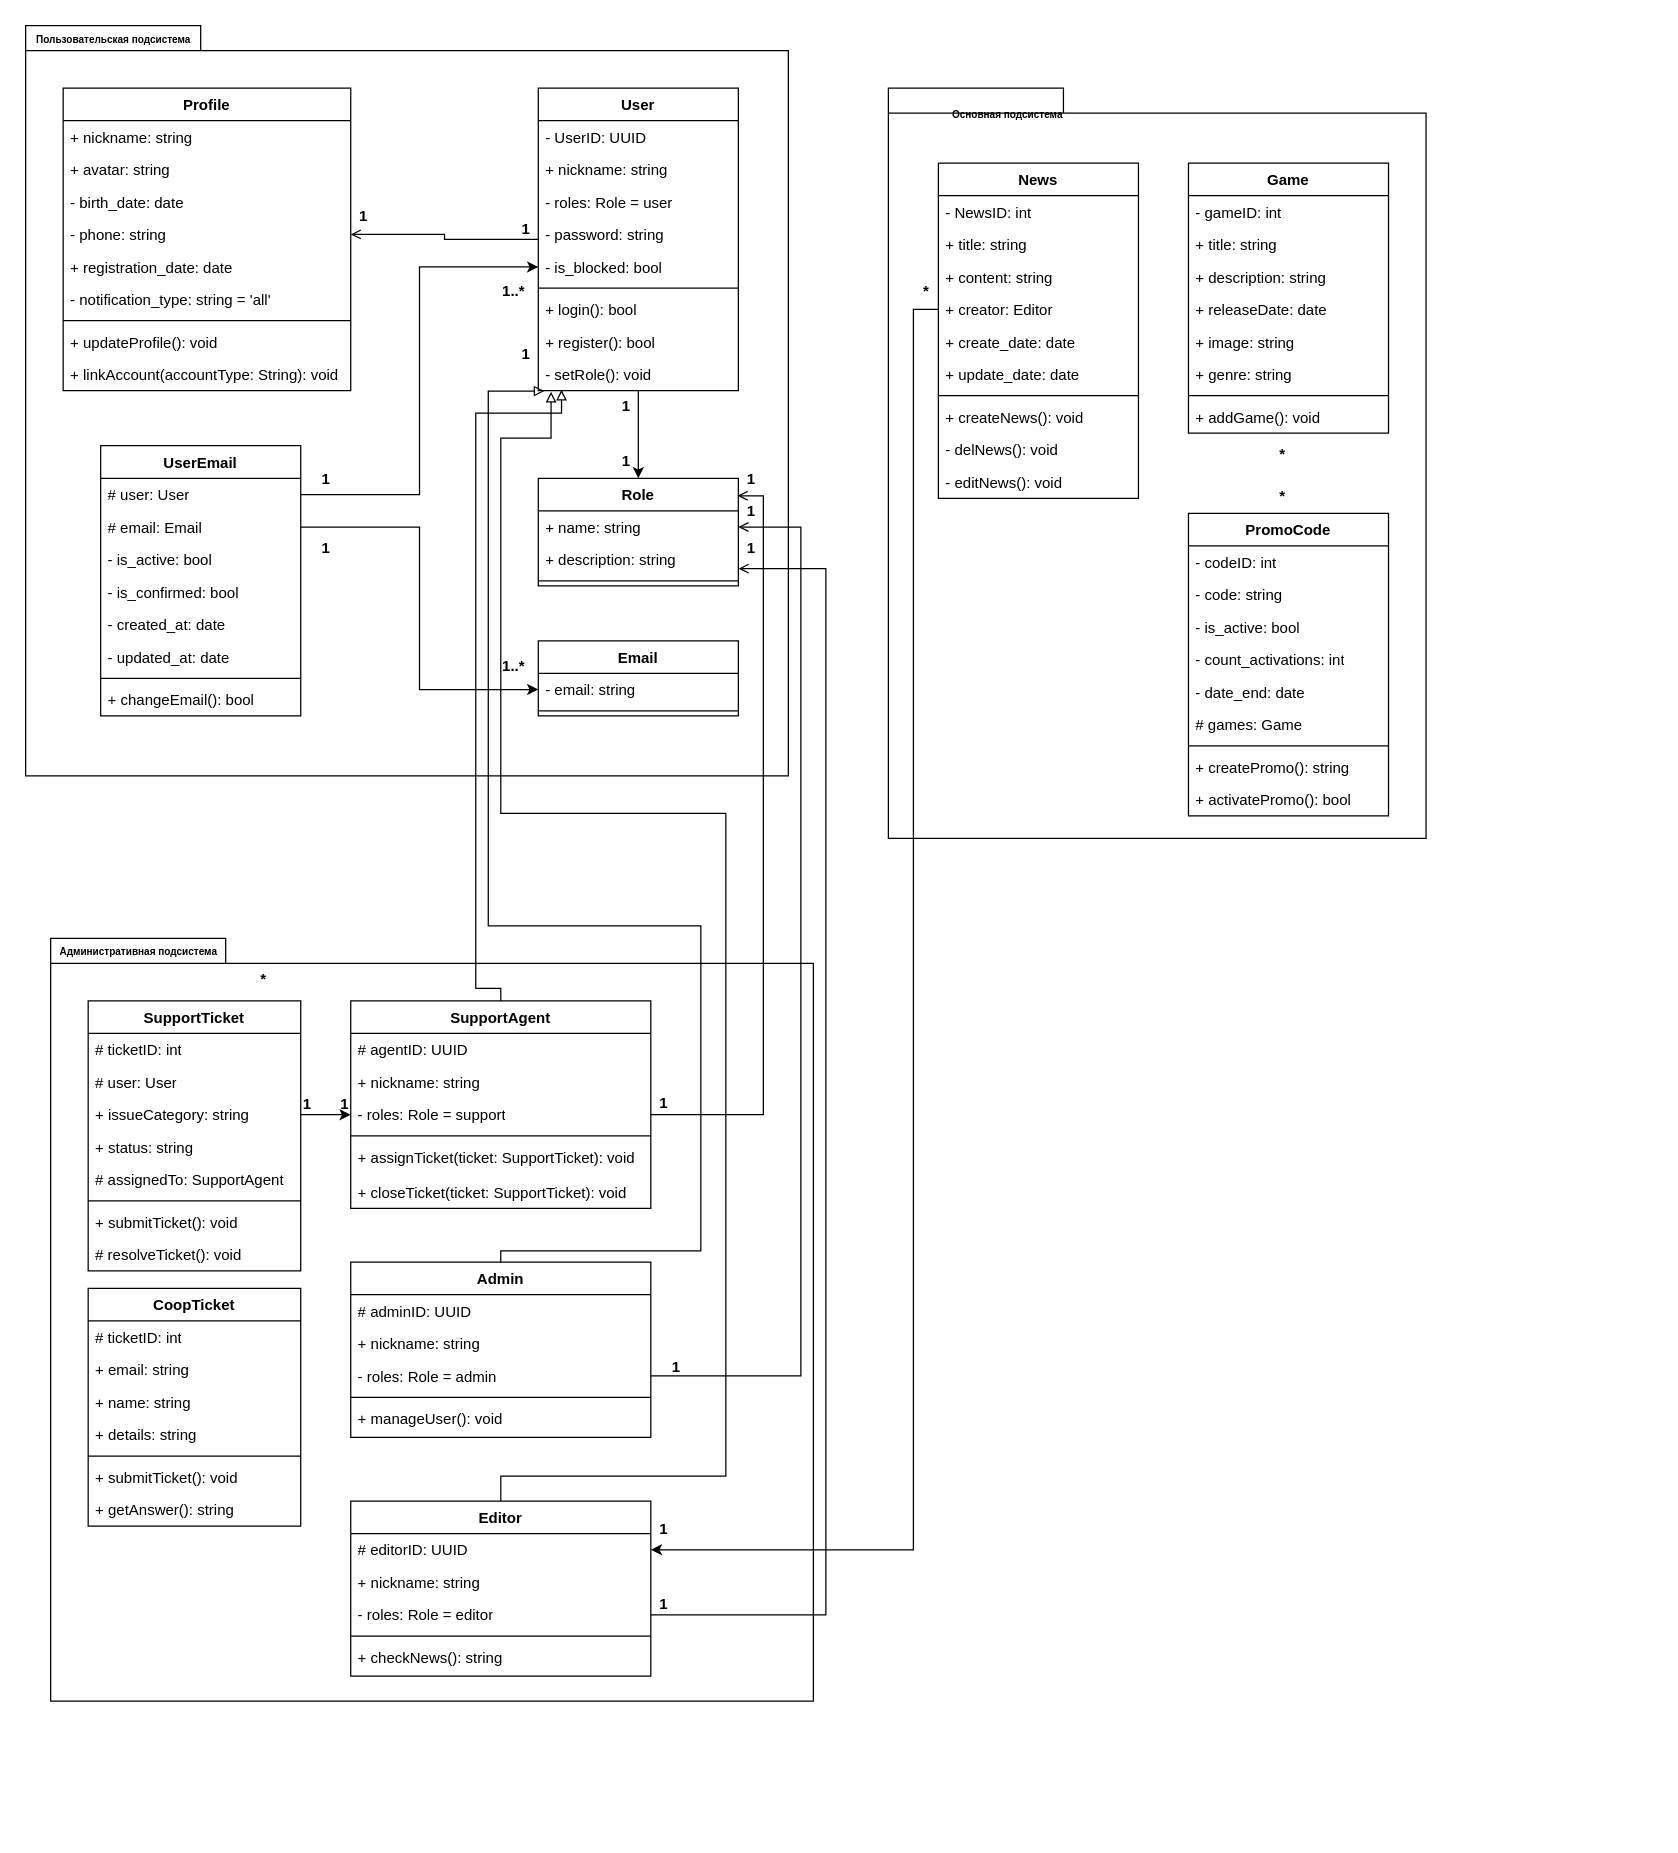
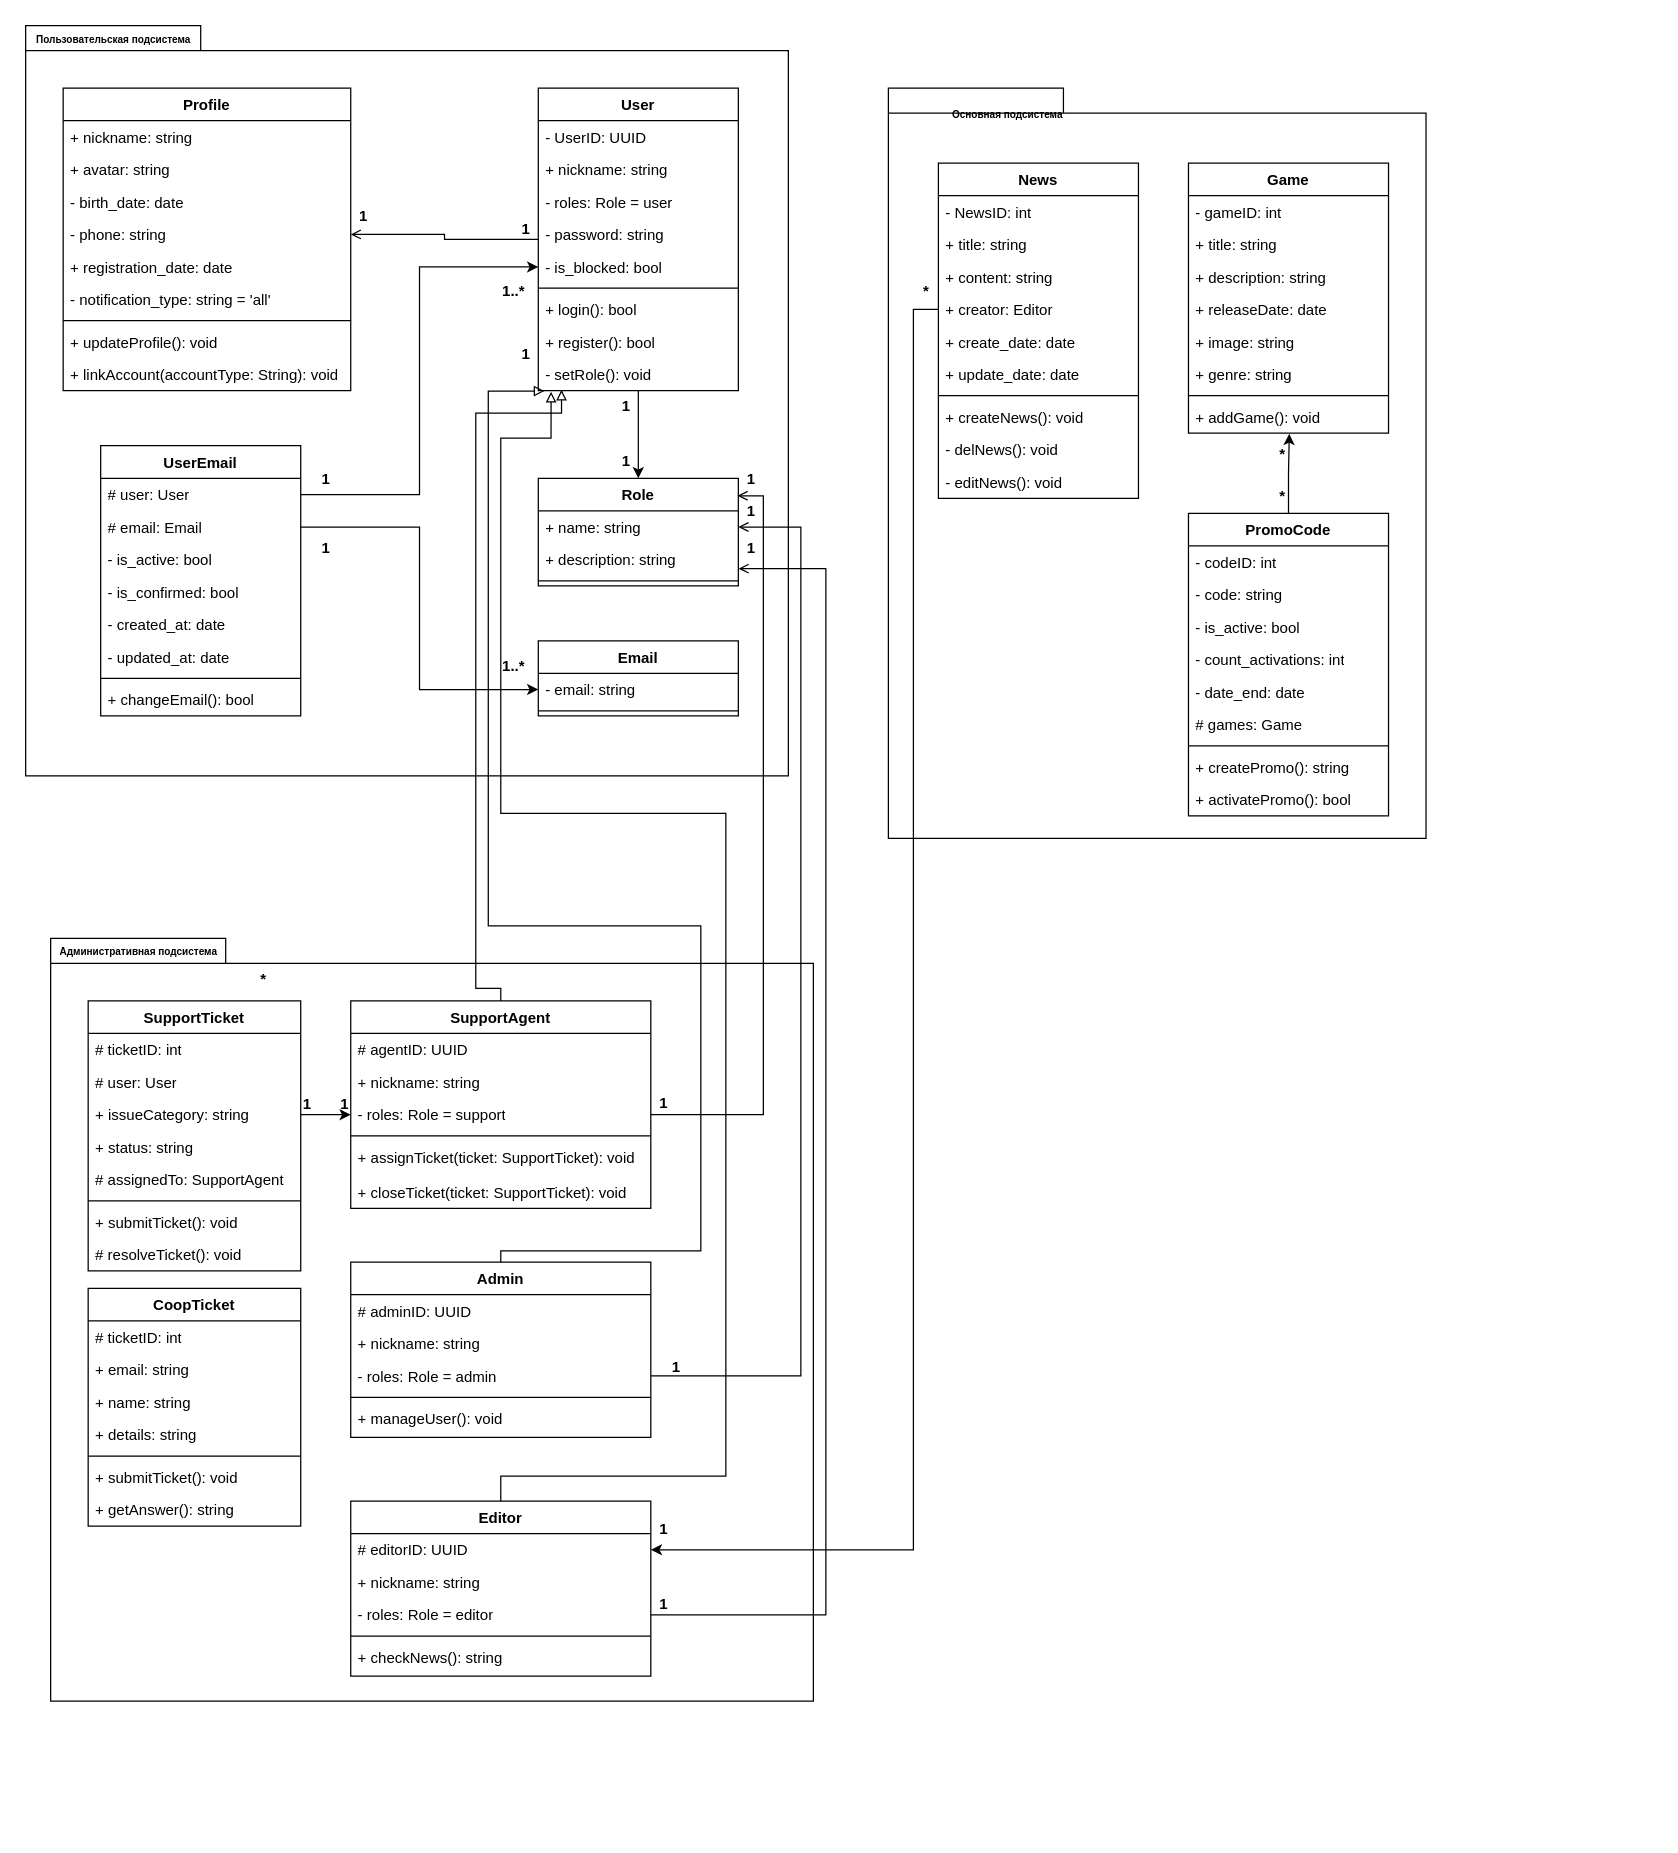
none -> (1288, 478)
